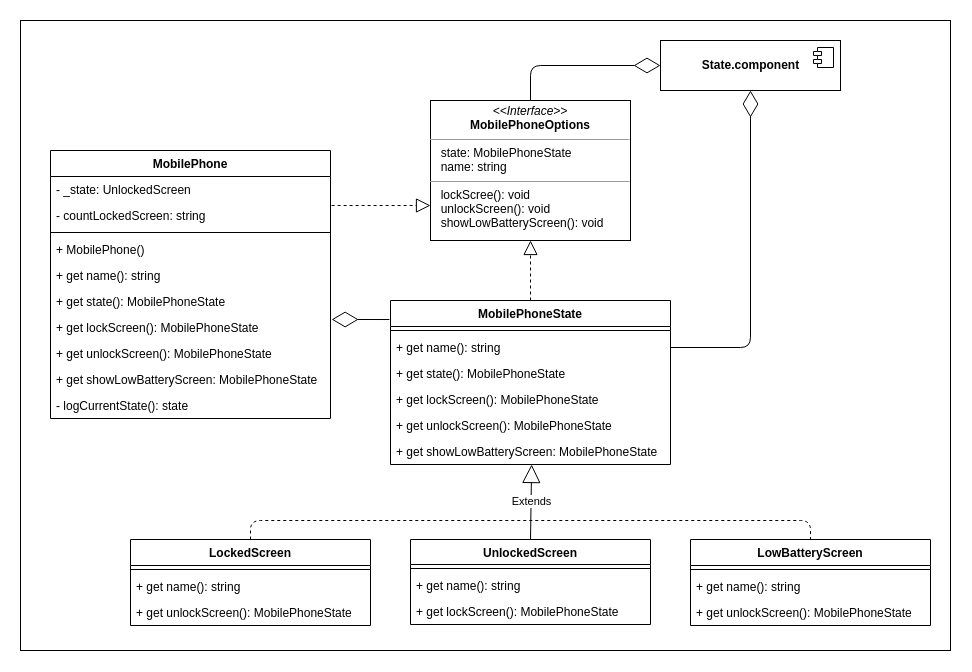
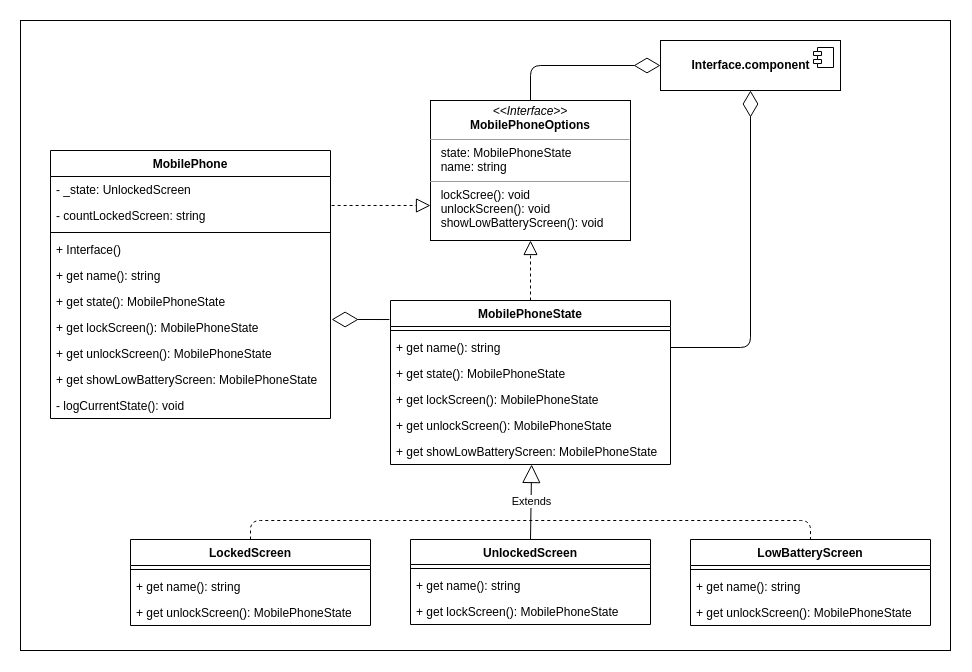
(751, 66) -> (751, 66)
(102, 250) -> (98, 250)
(137, 406) -> (132, 406)
